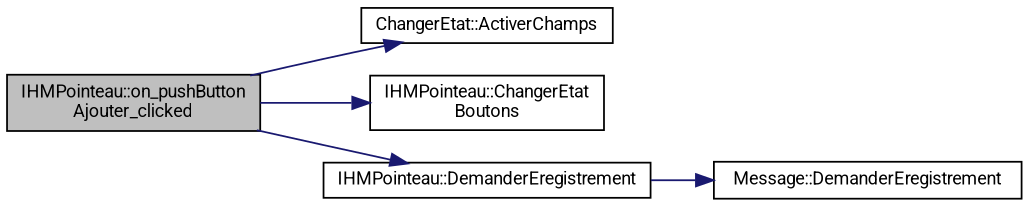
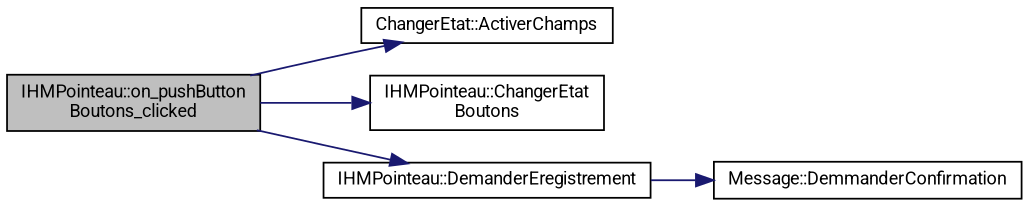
(134, 103) -> (134, 103)
(868, 180) -> (868, 180)
